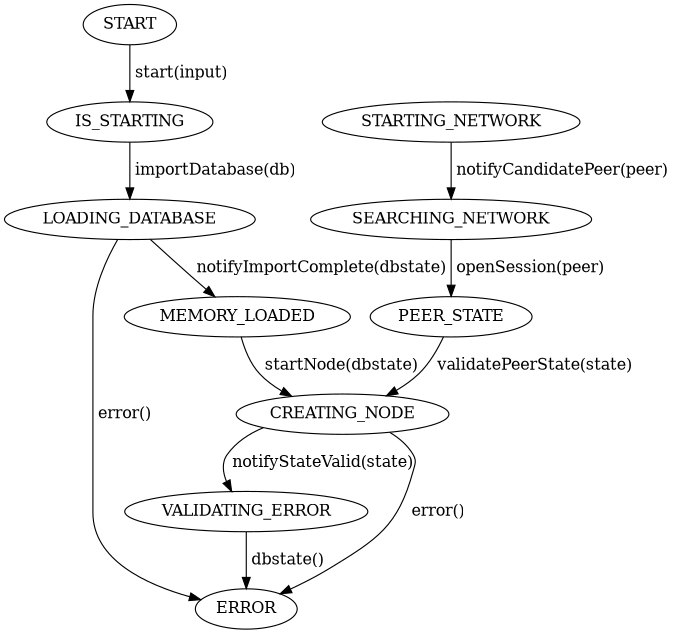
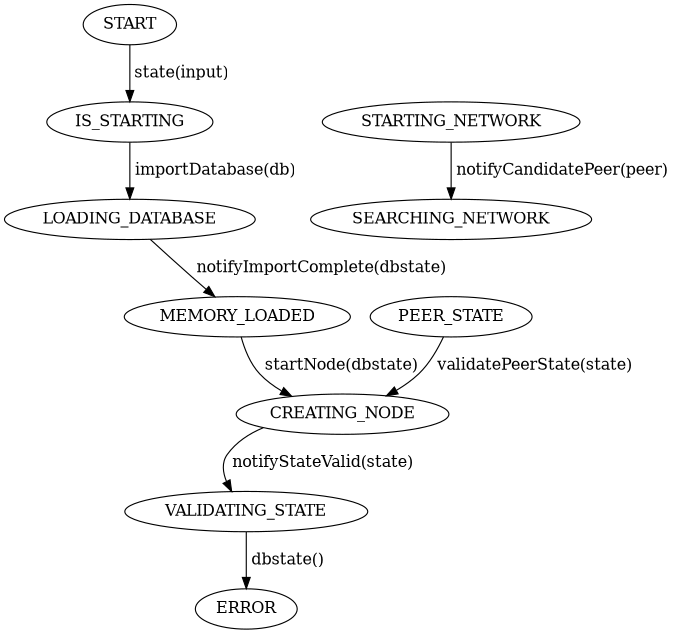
(179, 73) -> (179, 73)
(451, 262) -> none
(93, 443) -> none
(246, 512) -> (246, 512)
(385, 528) -> none
